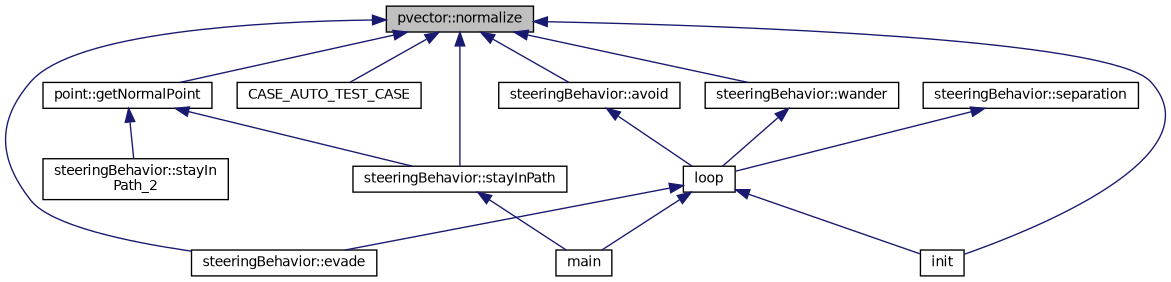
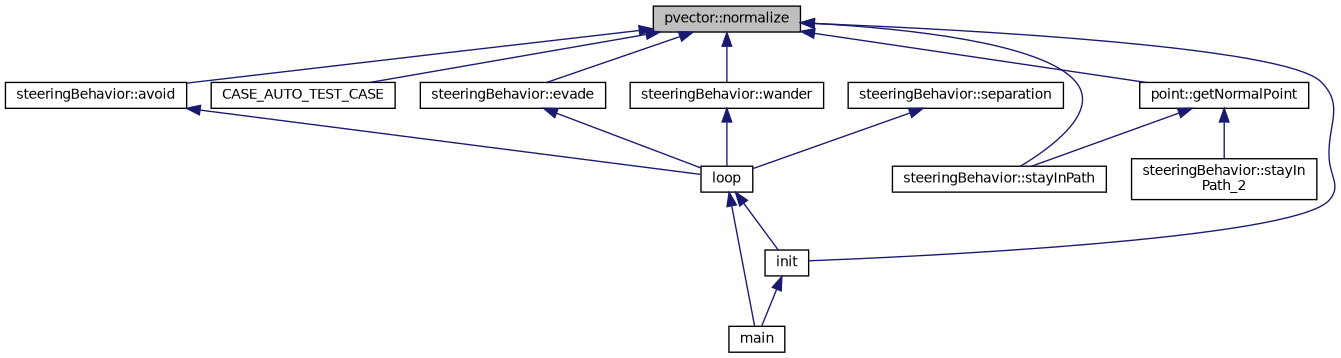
(499, 221) -> (629, 141)
(528, 225) -> (769, 308)
